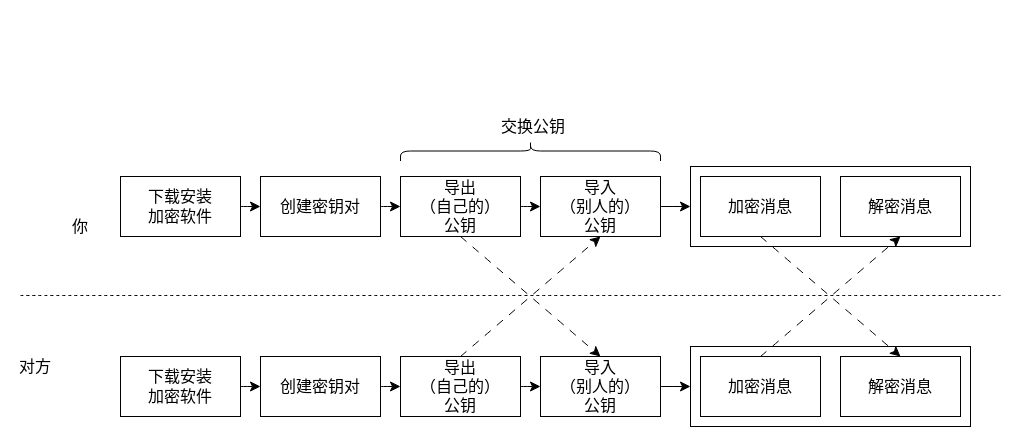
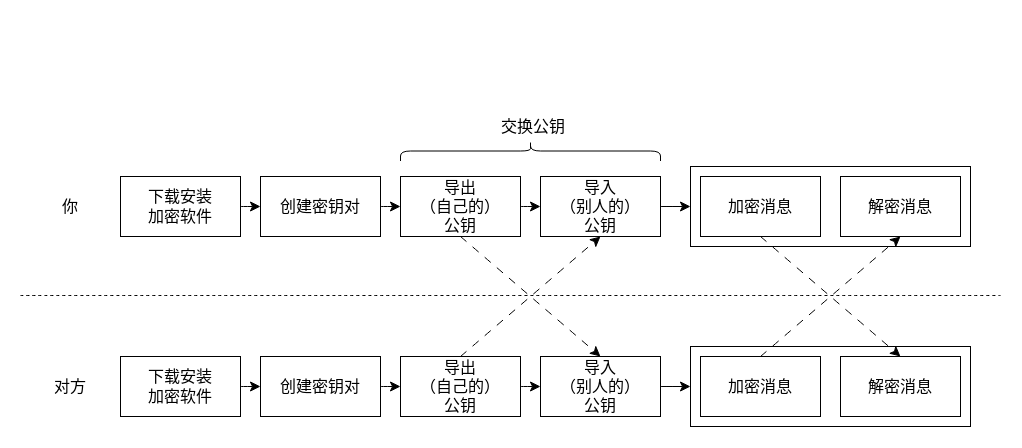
(81, 227) -> (71, 207)
(36, 367) -> (71, 387)
